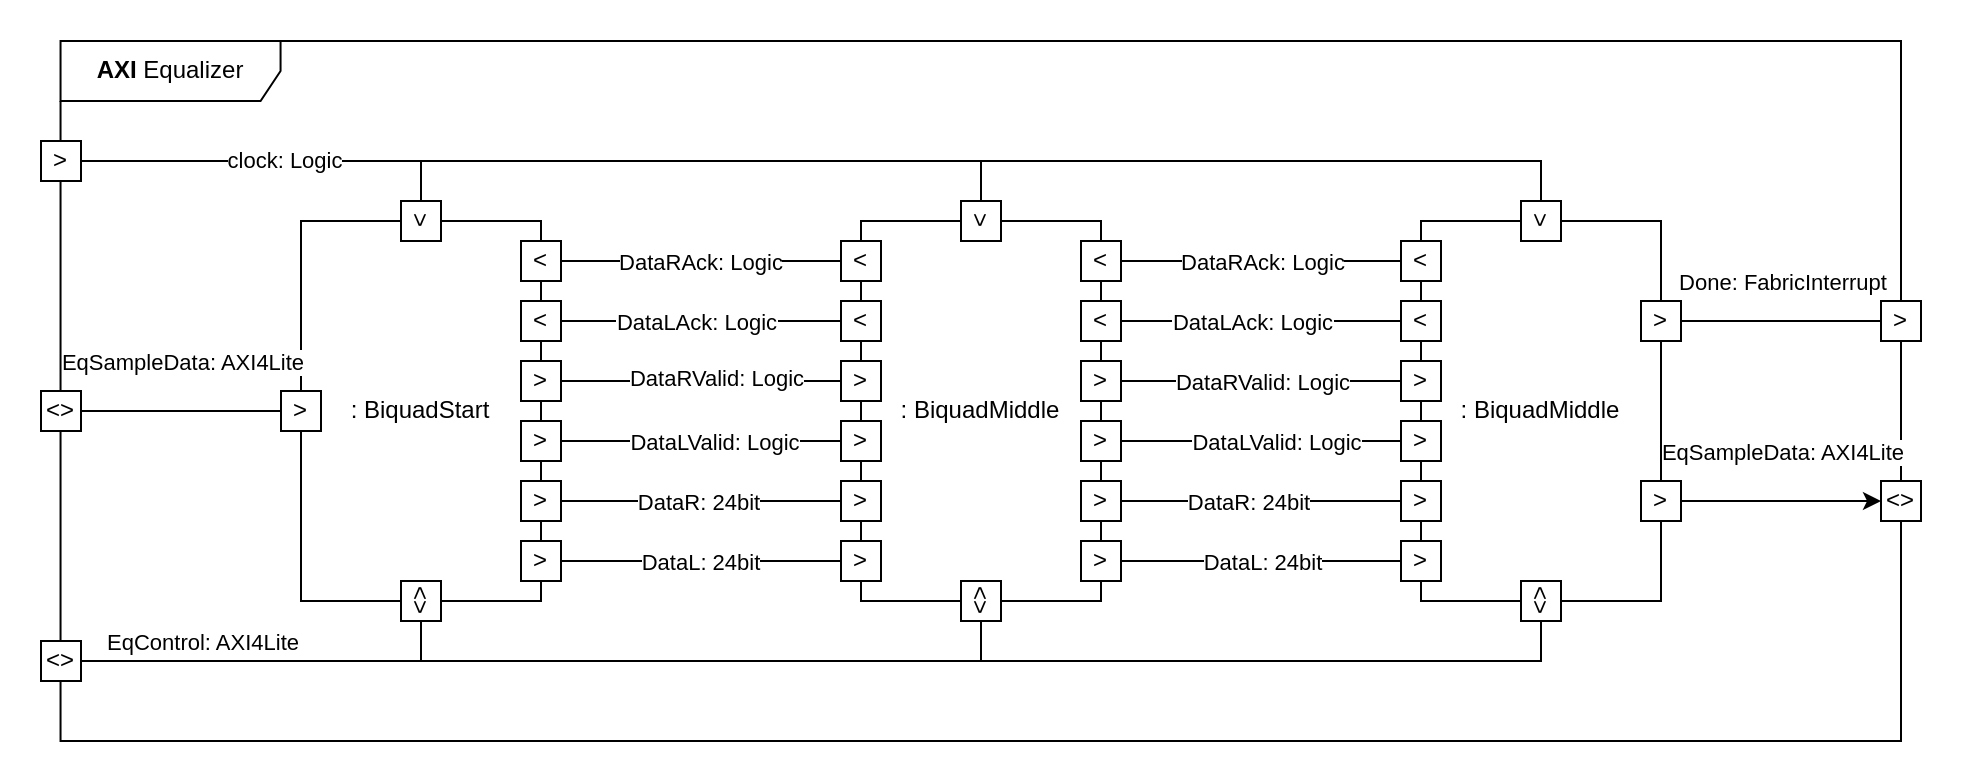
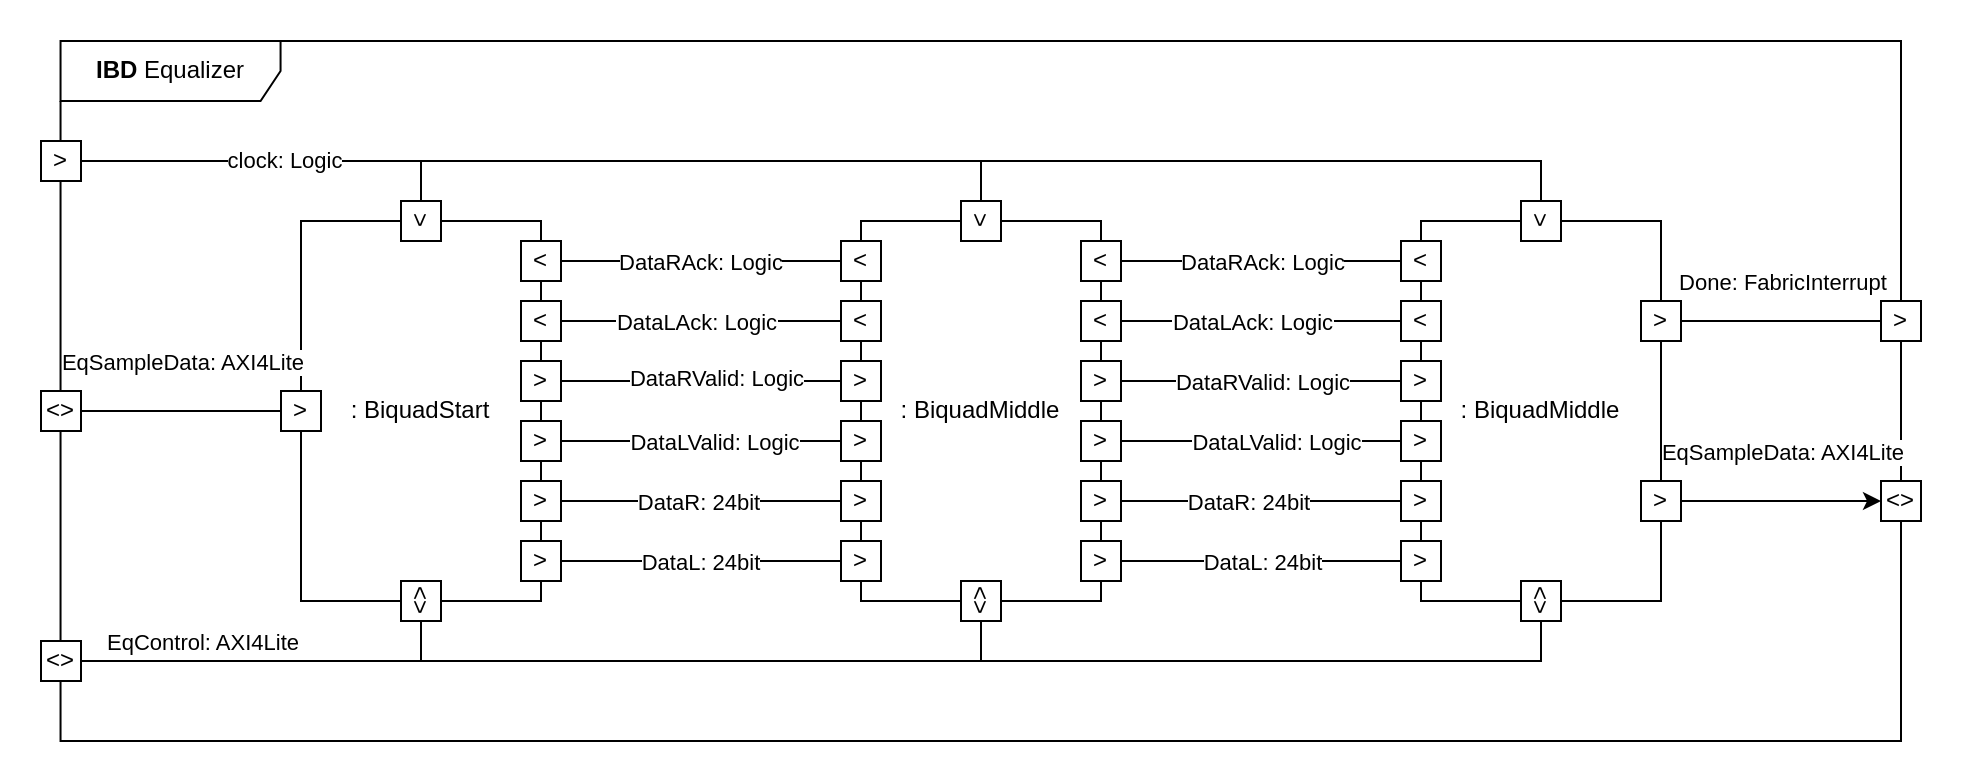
(171, 71) -> (171, 71)
